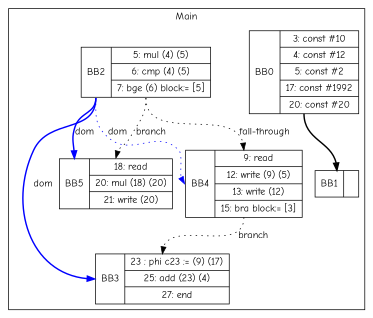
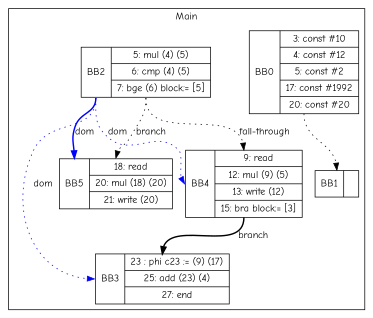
(318, 140) -> (318, 140)
(259, 175) -> (259, 175)
(24, 187) -> (24, 187)
(207, 236) -> (207, 236)
